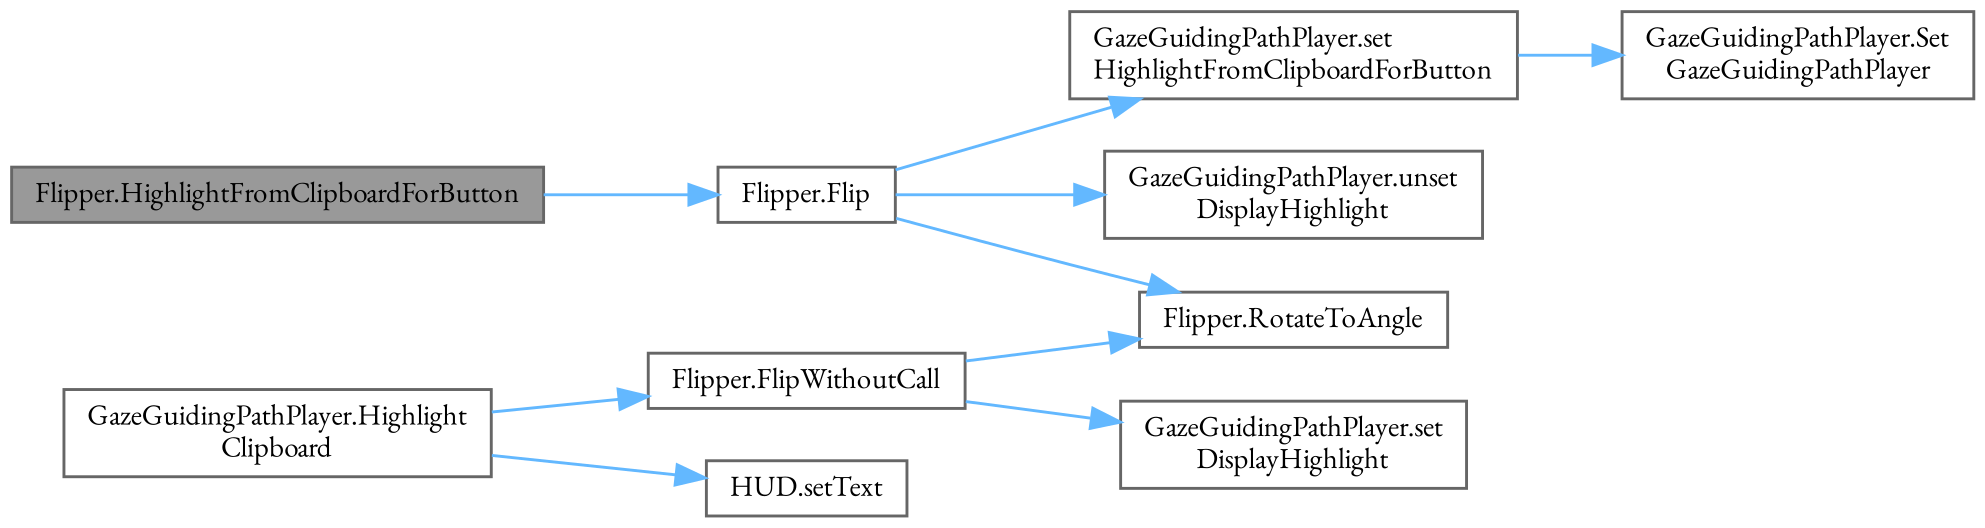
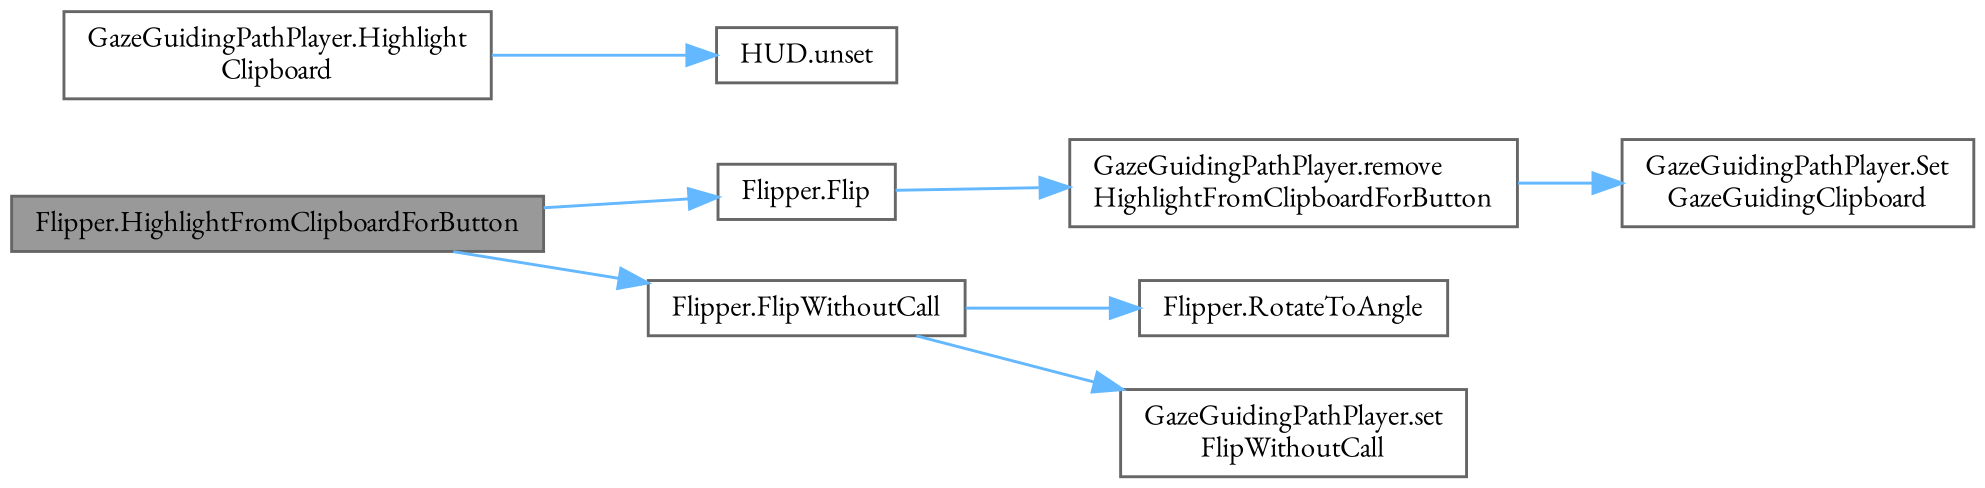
(1294, 55) -> (1294, 183)
(1798, 55) -> (1798, 183)
(1294, 195) -> none
(1023, 252) -> none
(555, 406) -> (536, 265)
(1294, 445) -> (1294, 433)
(807, 488) -> (807, 55)
